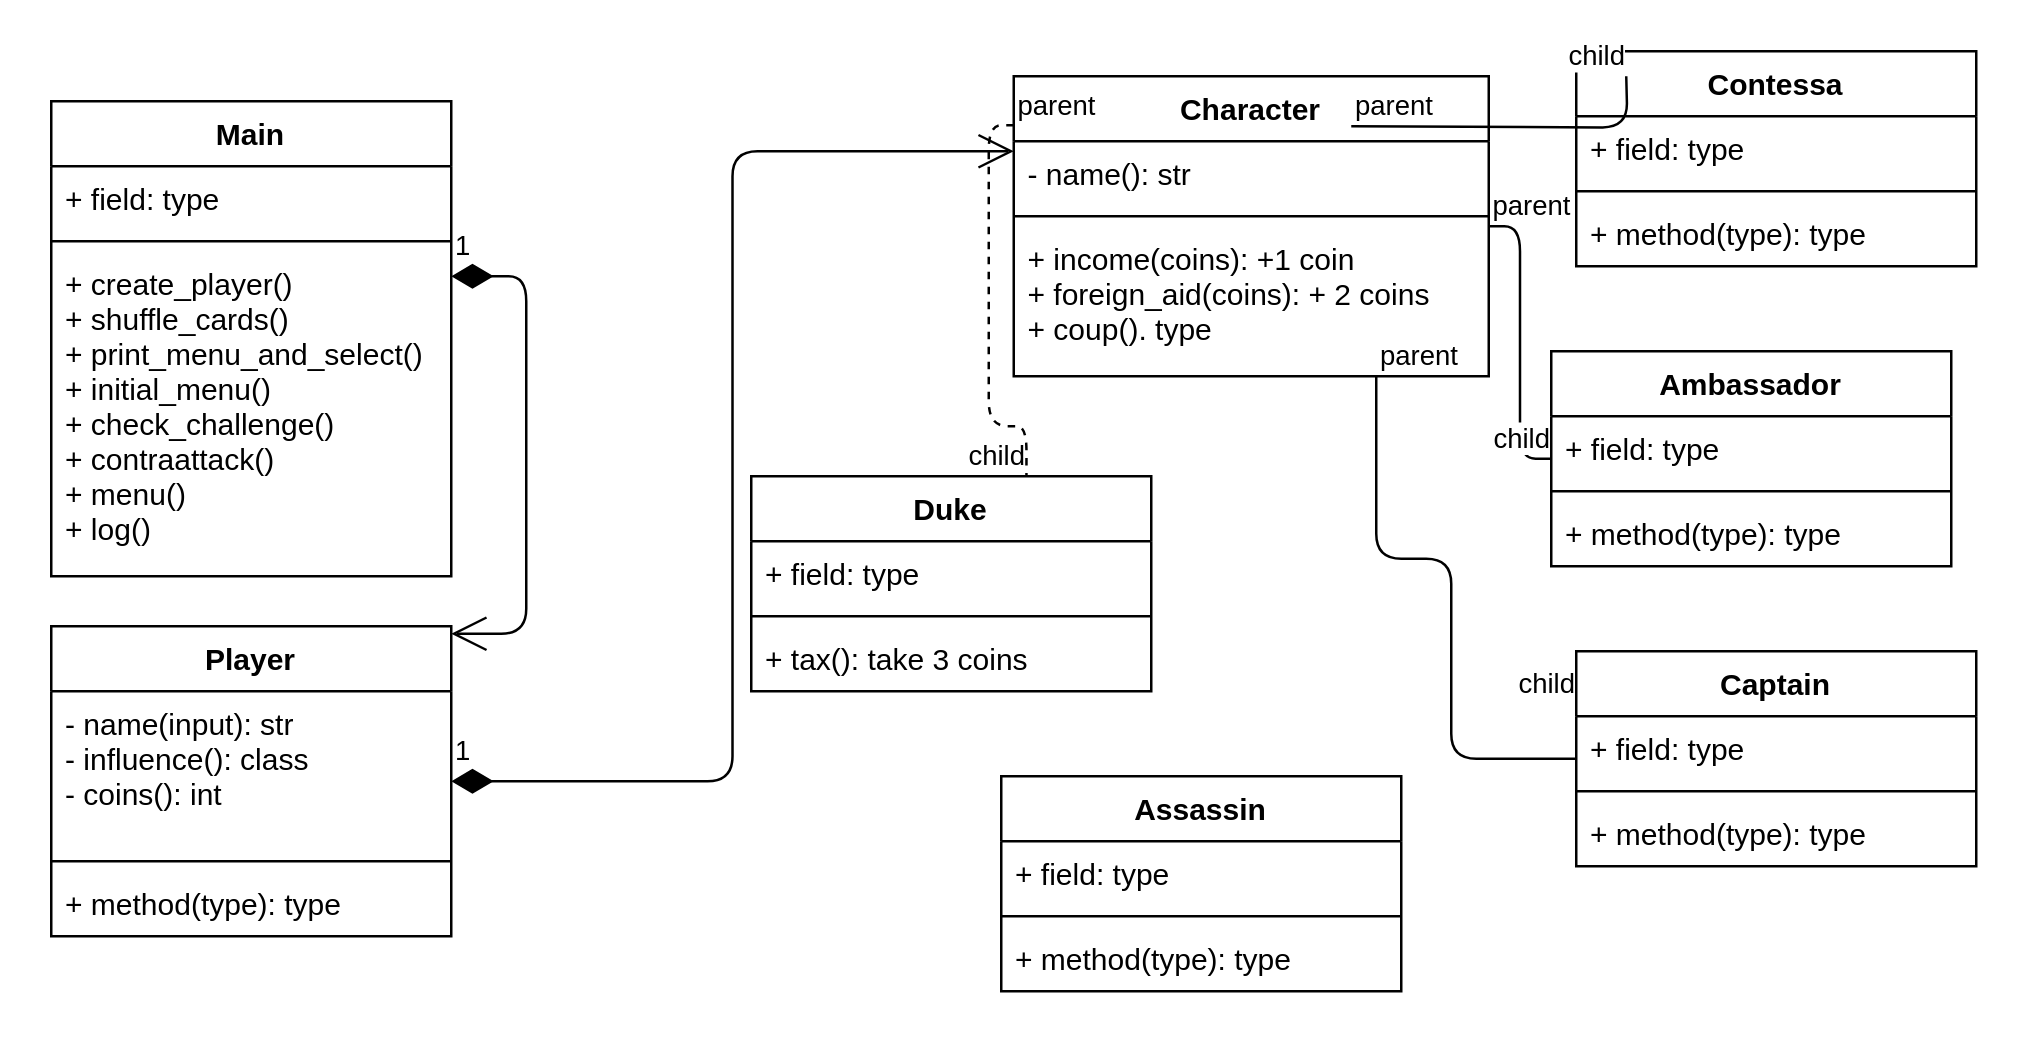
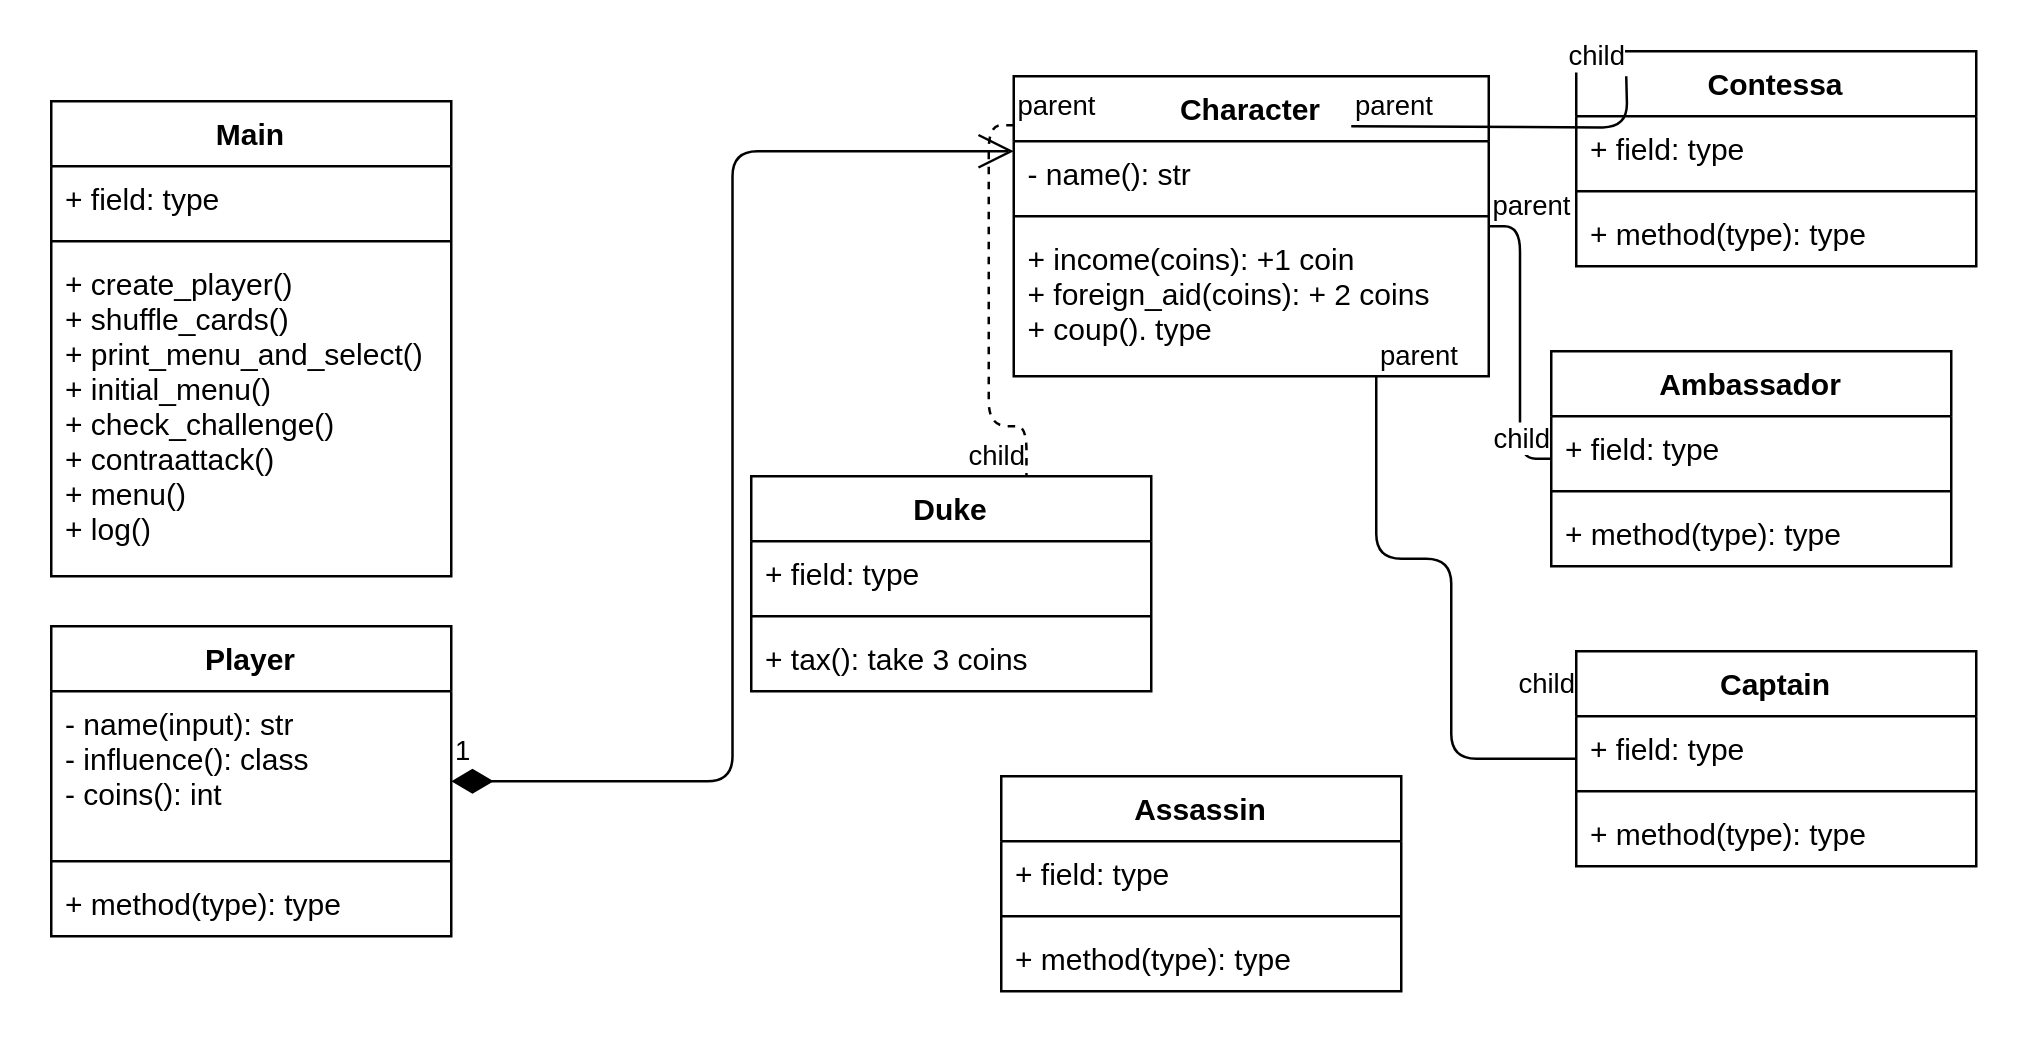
(526, 471) -> none
